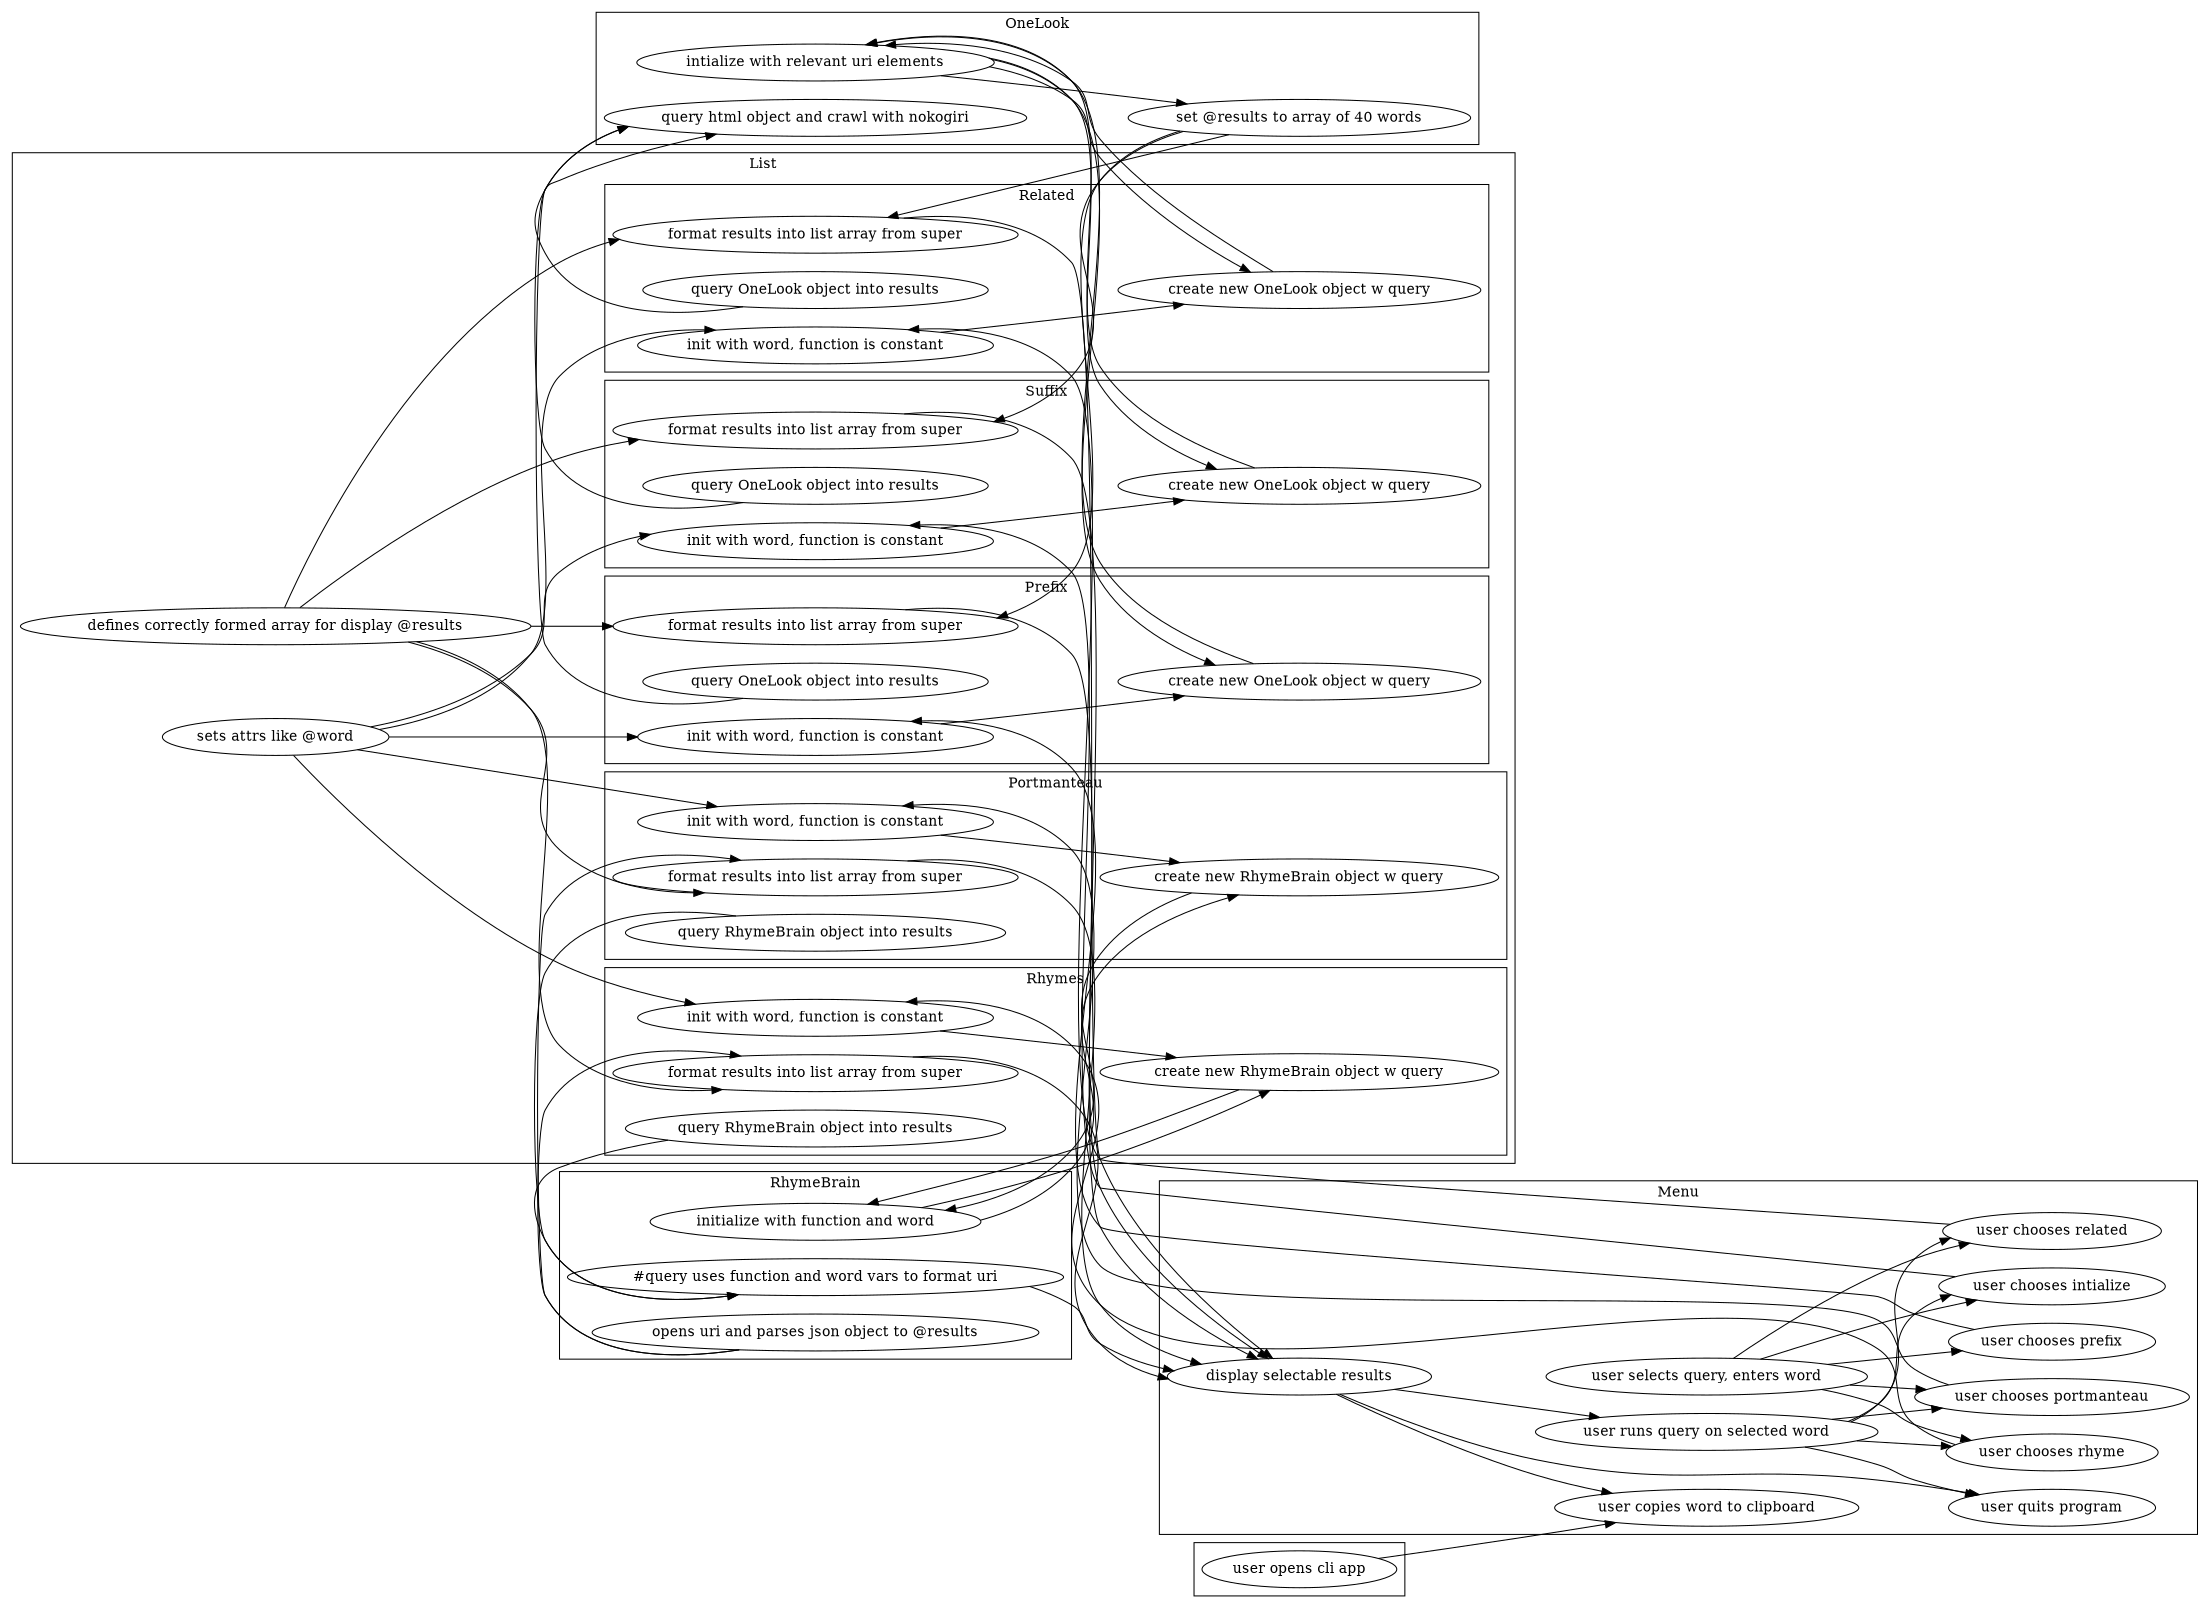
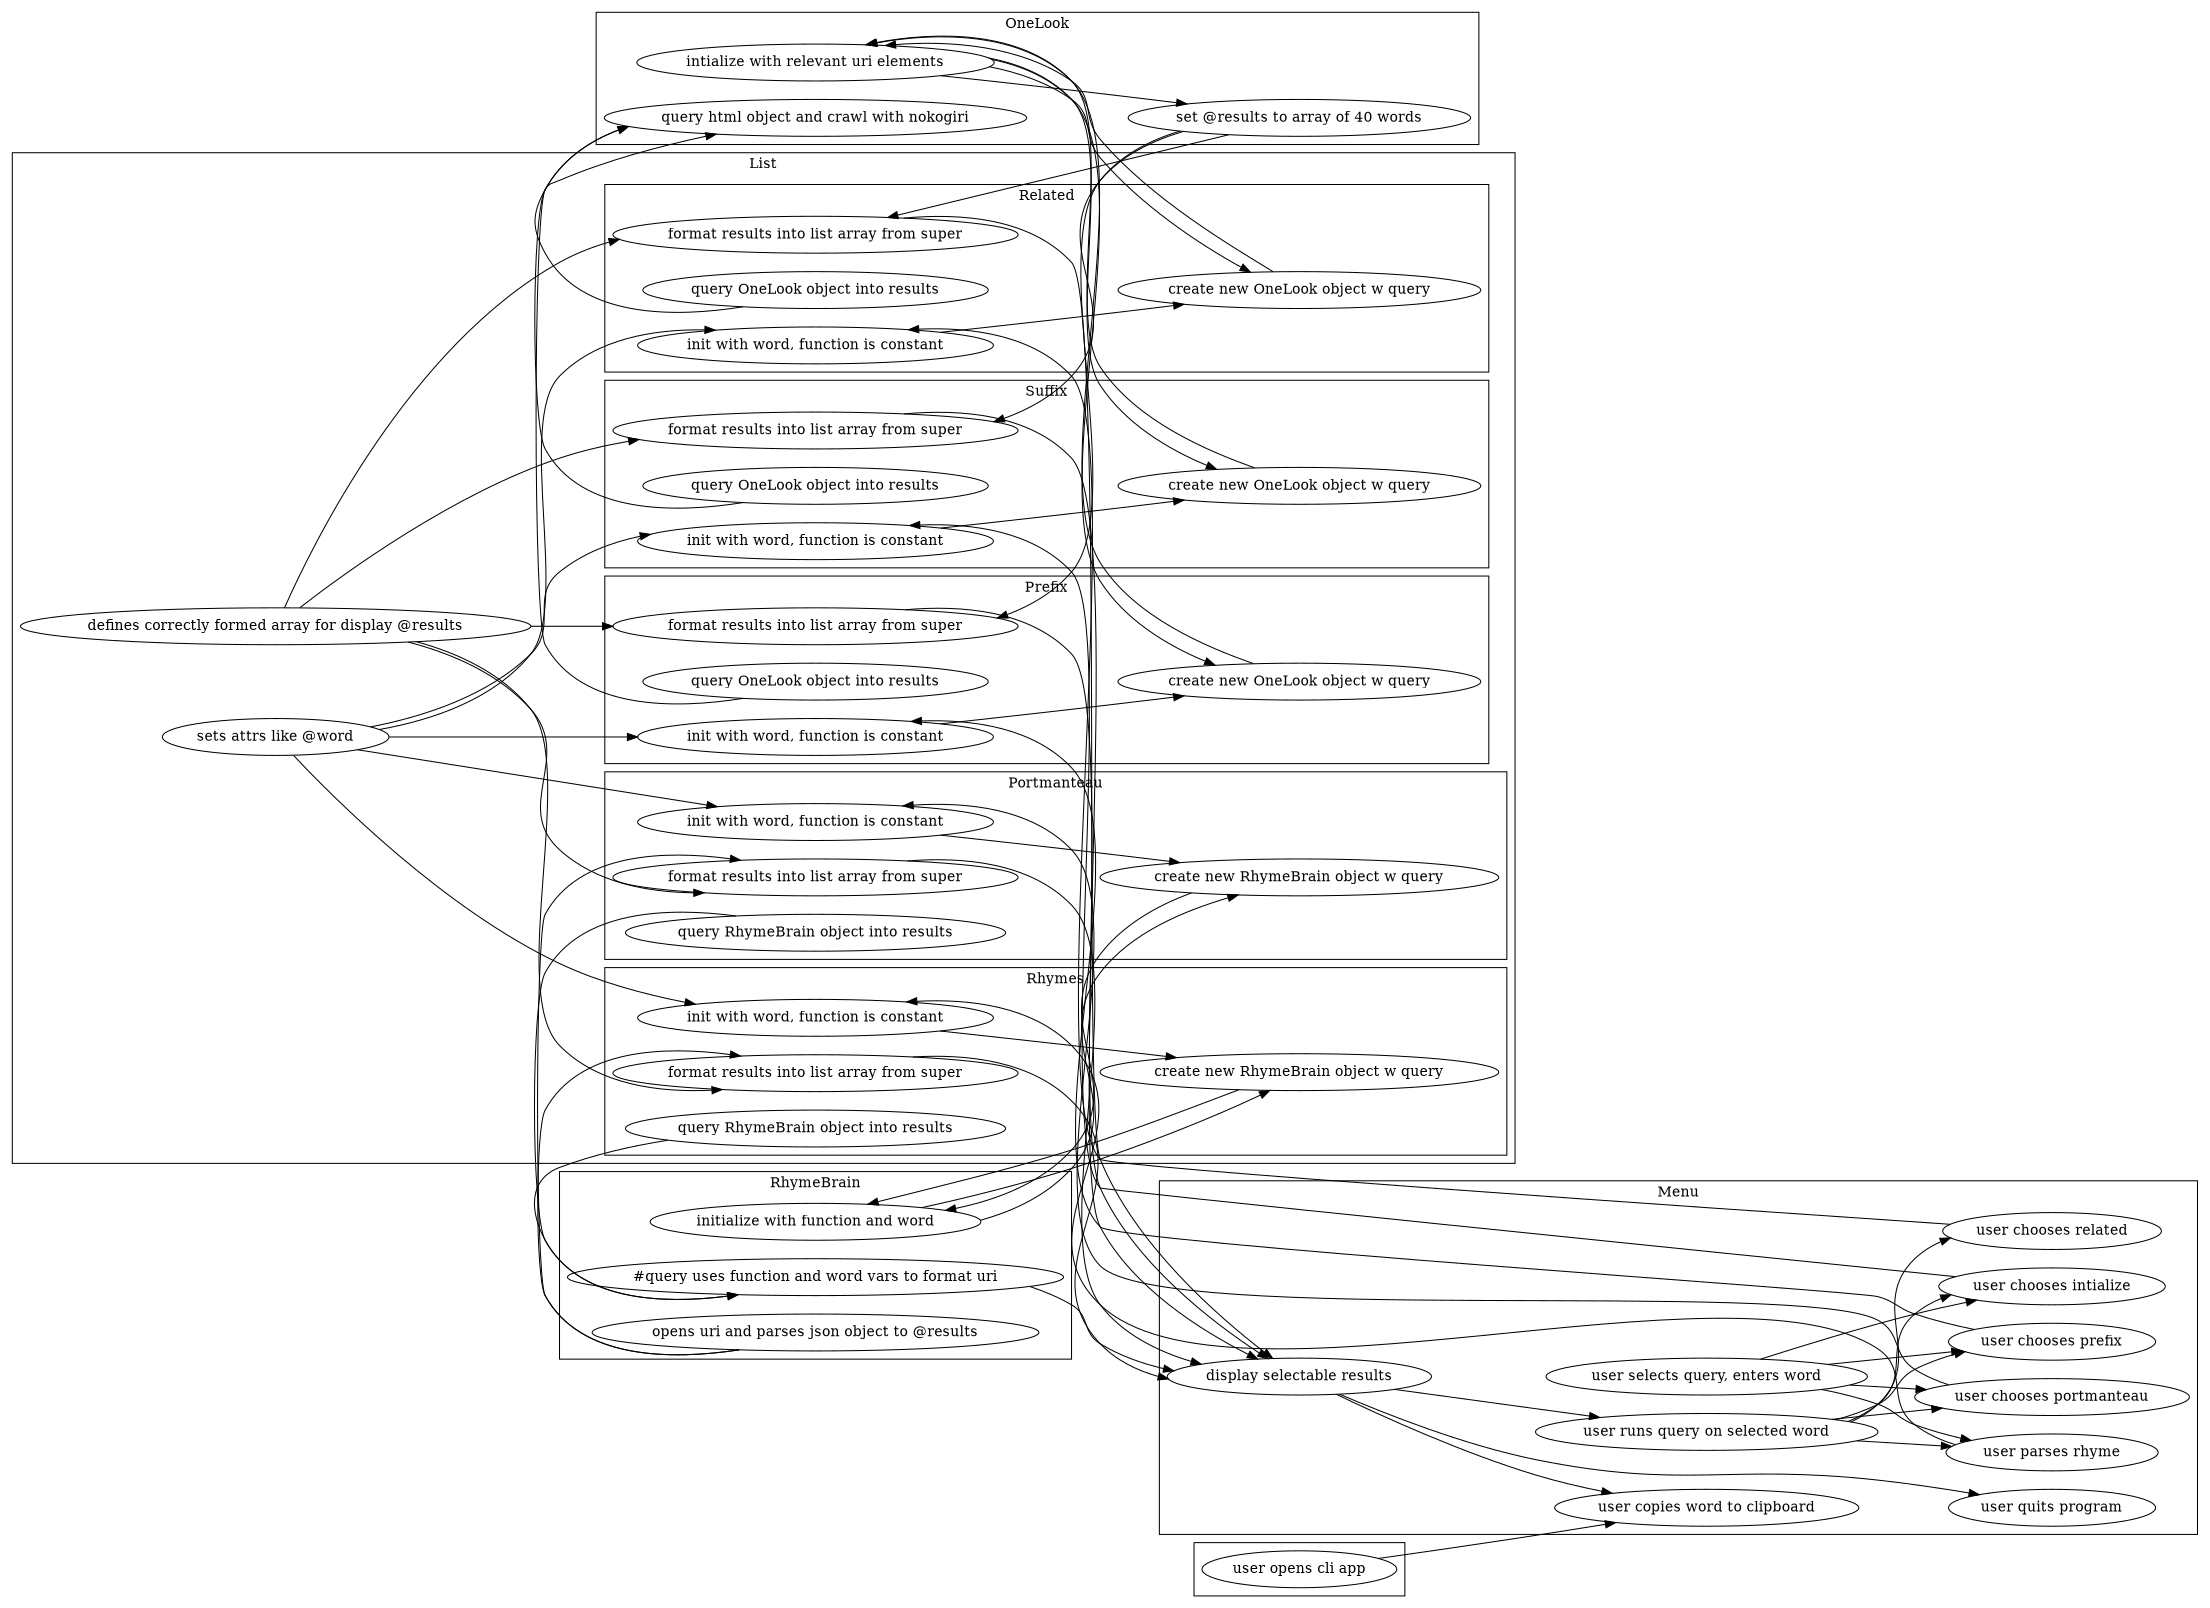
(1831, 1298) -> none
(2052, 1452) -> (2052, 1452)
(1886, 1468) -> (1905, 1377)
